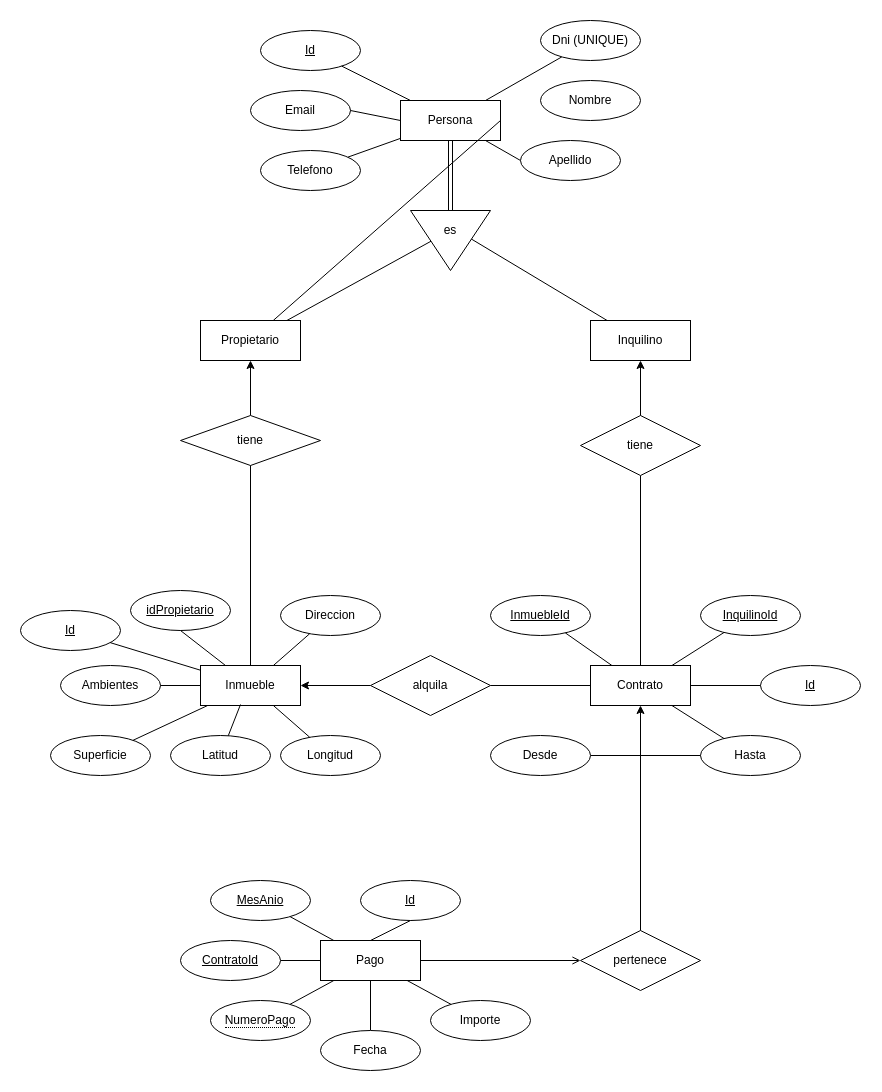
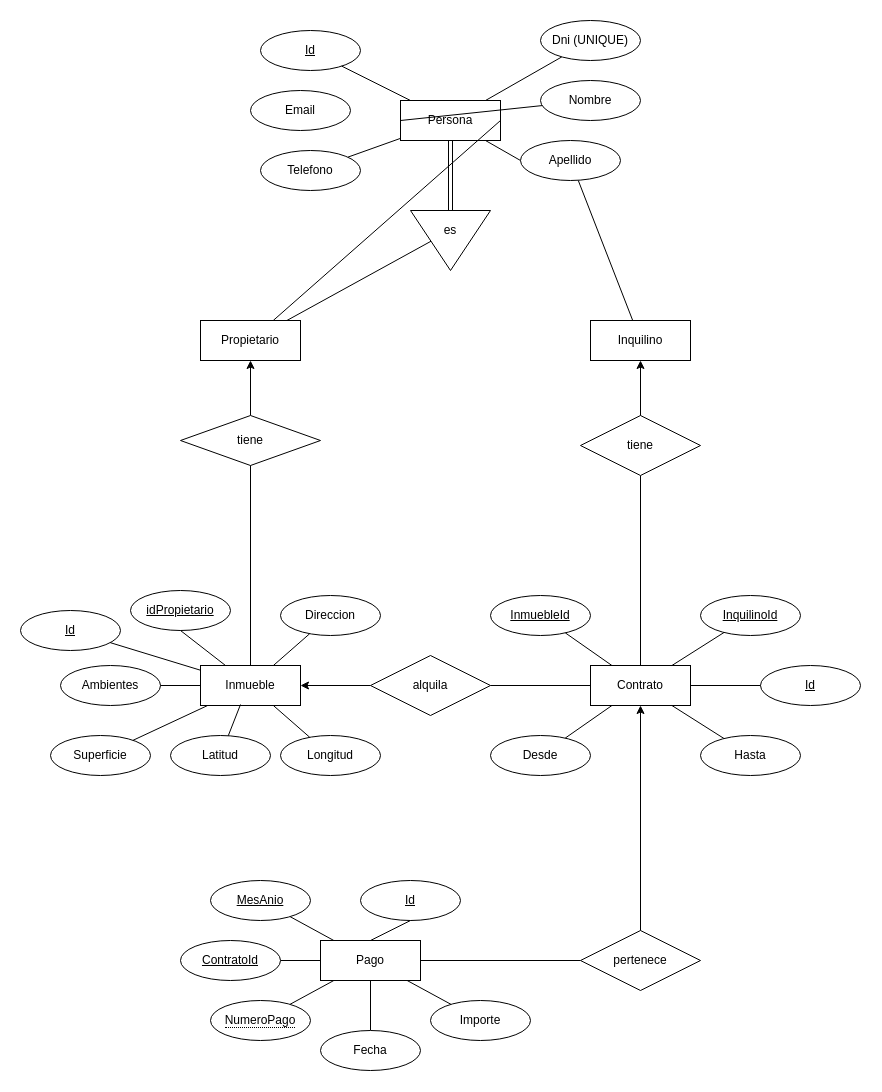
(376, 116) -> (471, 113)
(538, 279) -> (605, 250)
(646, 756) -> (589, 722)
(575, 961) -> (575, 961)
